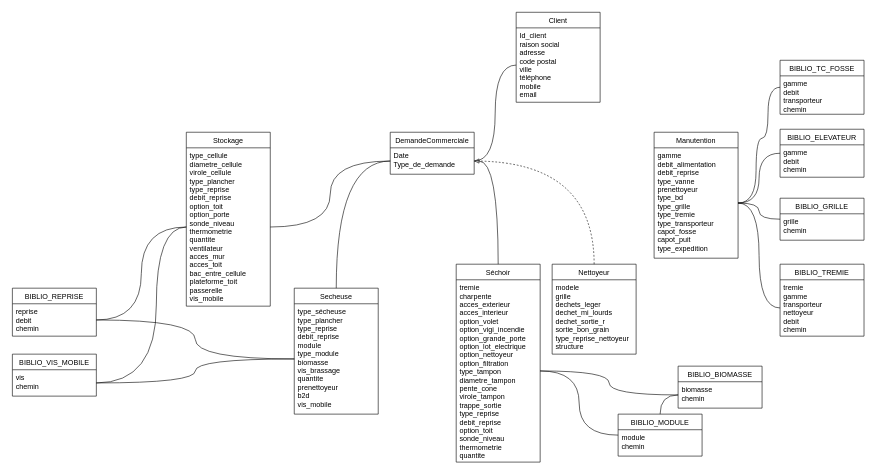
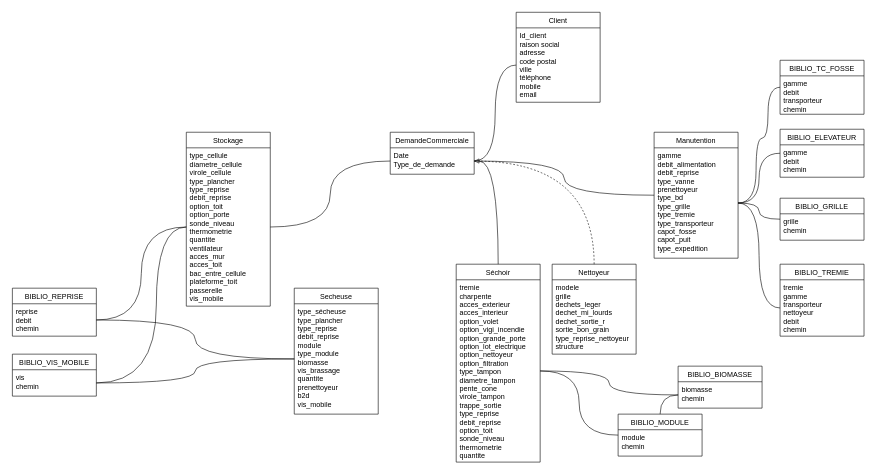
none -> (573, 187)
(342, 219) -> none
